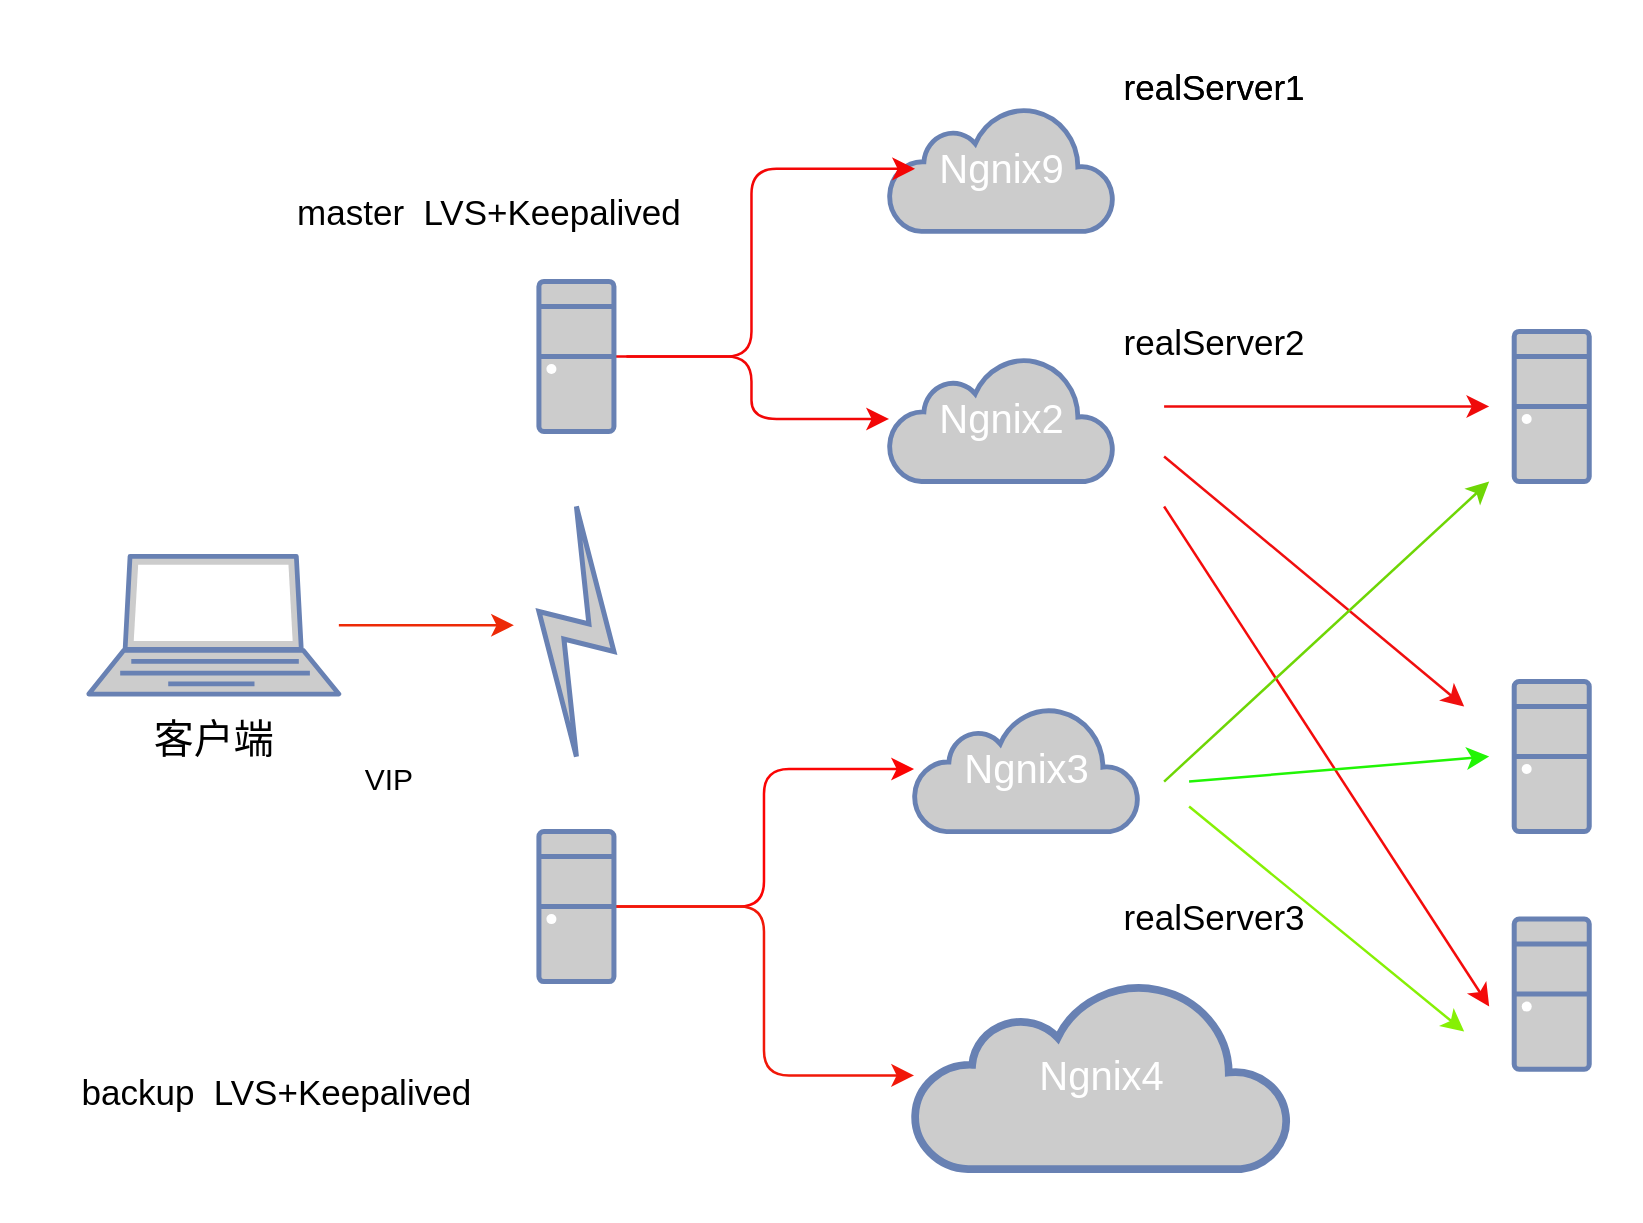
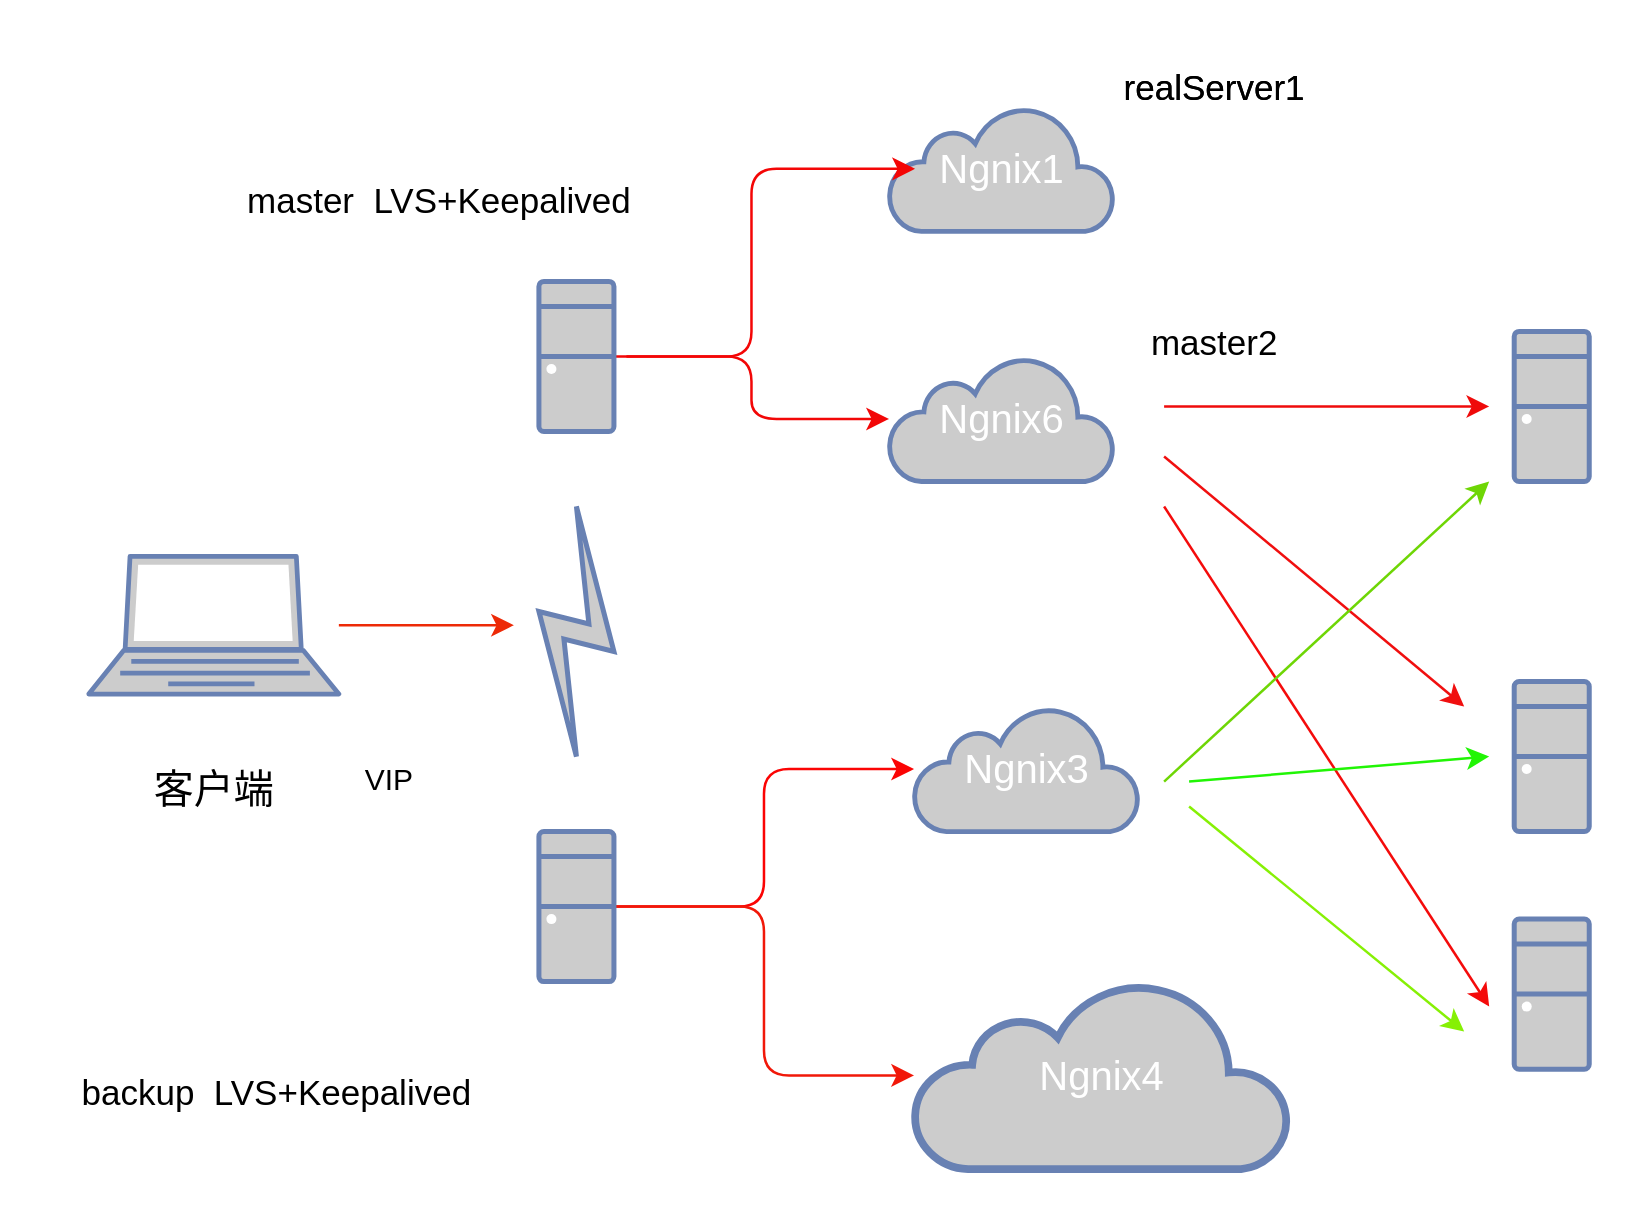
(1003, 169) -> (1003, 169)
(489, 214) -> (439, 201)
(1215, 344) -> (1215, 344)
(1003, 419) -> (1003, 419)
(214, 739) -> (214, 789)
(1214, 919) -> none
